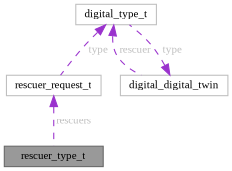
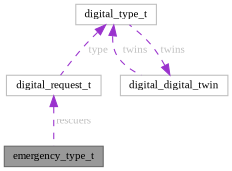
(134, 50) -> (134, 50)
(171, 50) -> (171, 50)
(54, 85) -> (54, 85)
(54, 156) -> (54, 156)
